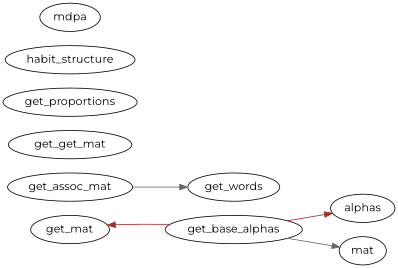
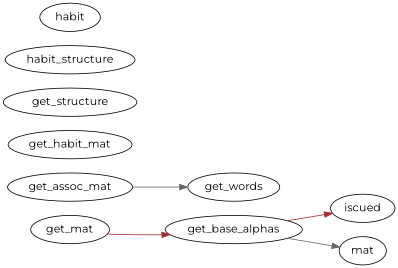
(70, 17) -> (70, 17)
(70, 102) -> (70, 102)
(70, 145) -> (70, 145)
(363, 208) -> (363, 208)
(143, 224) -> (135, 235)
